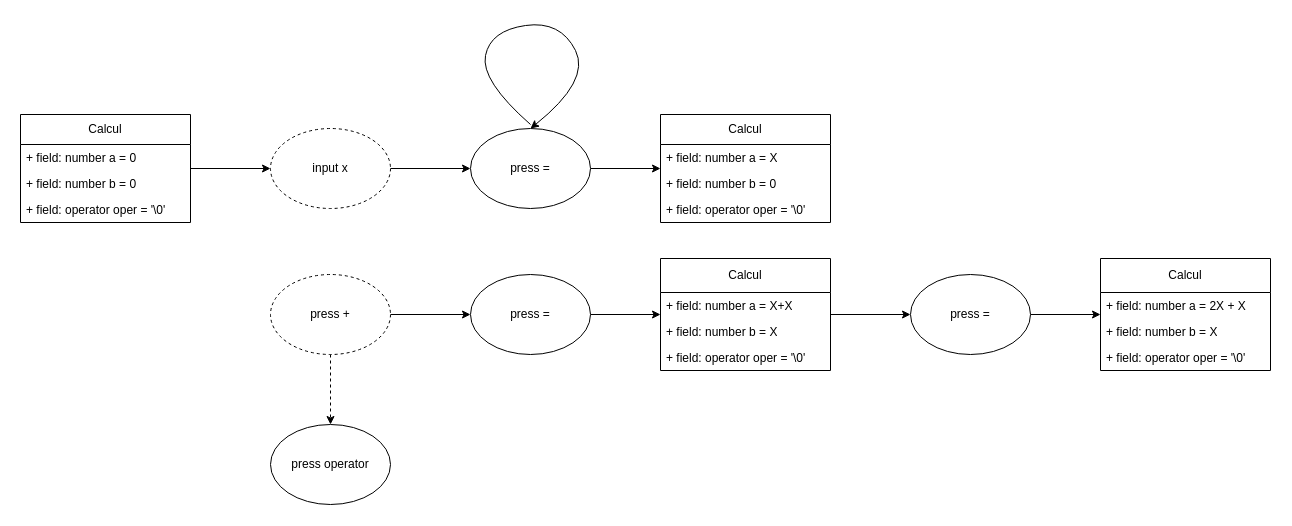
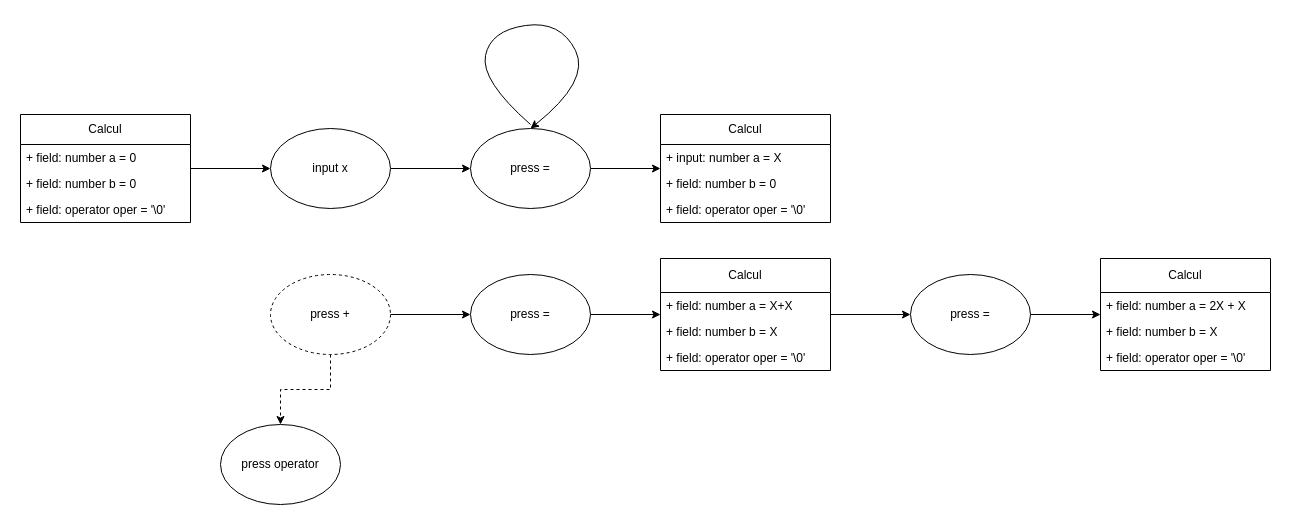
(725, 159) -> (726, 159)
(331, 169) -> (331, 169)
(331, 465) -> (281, 465)
